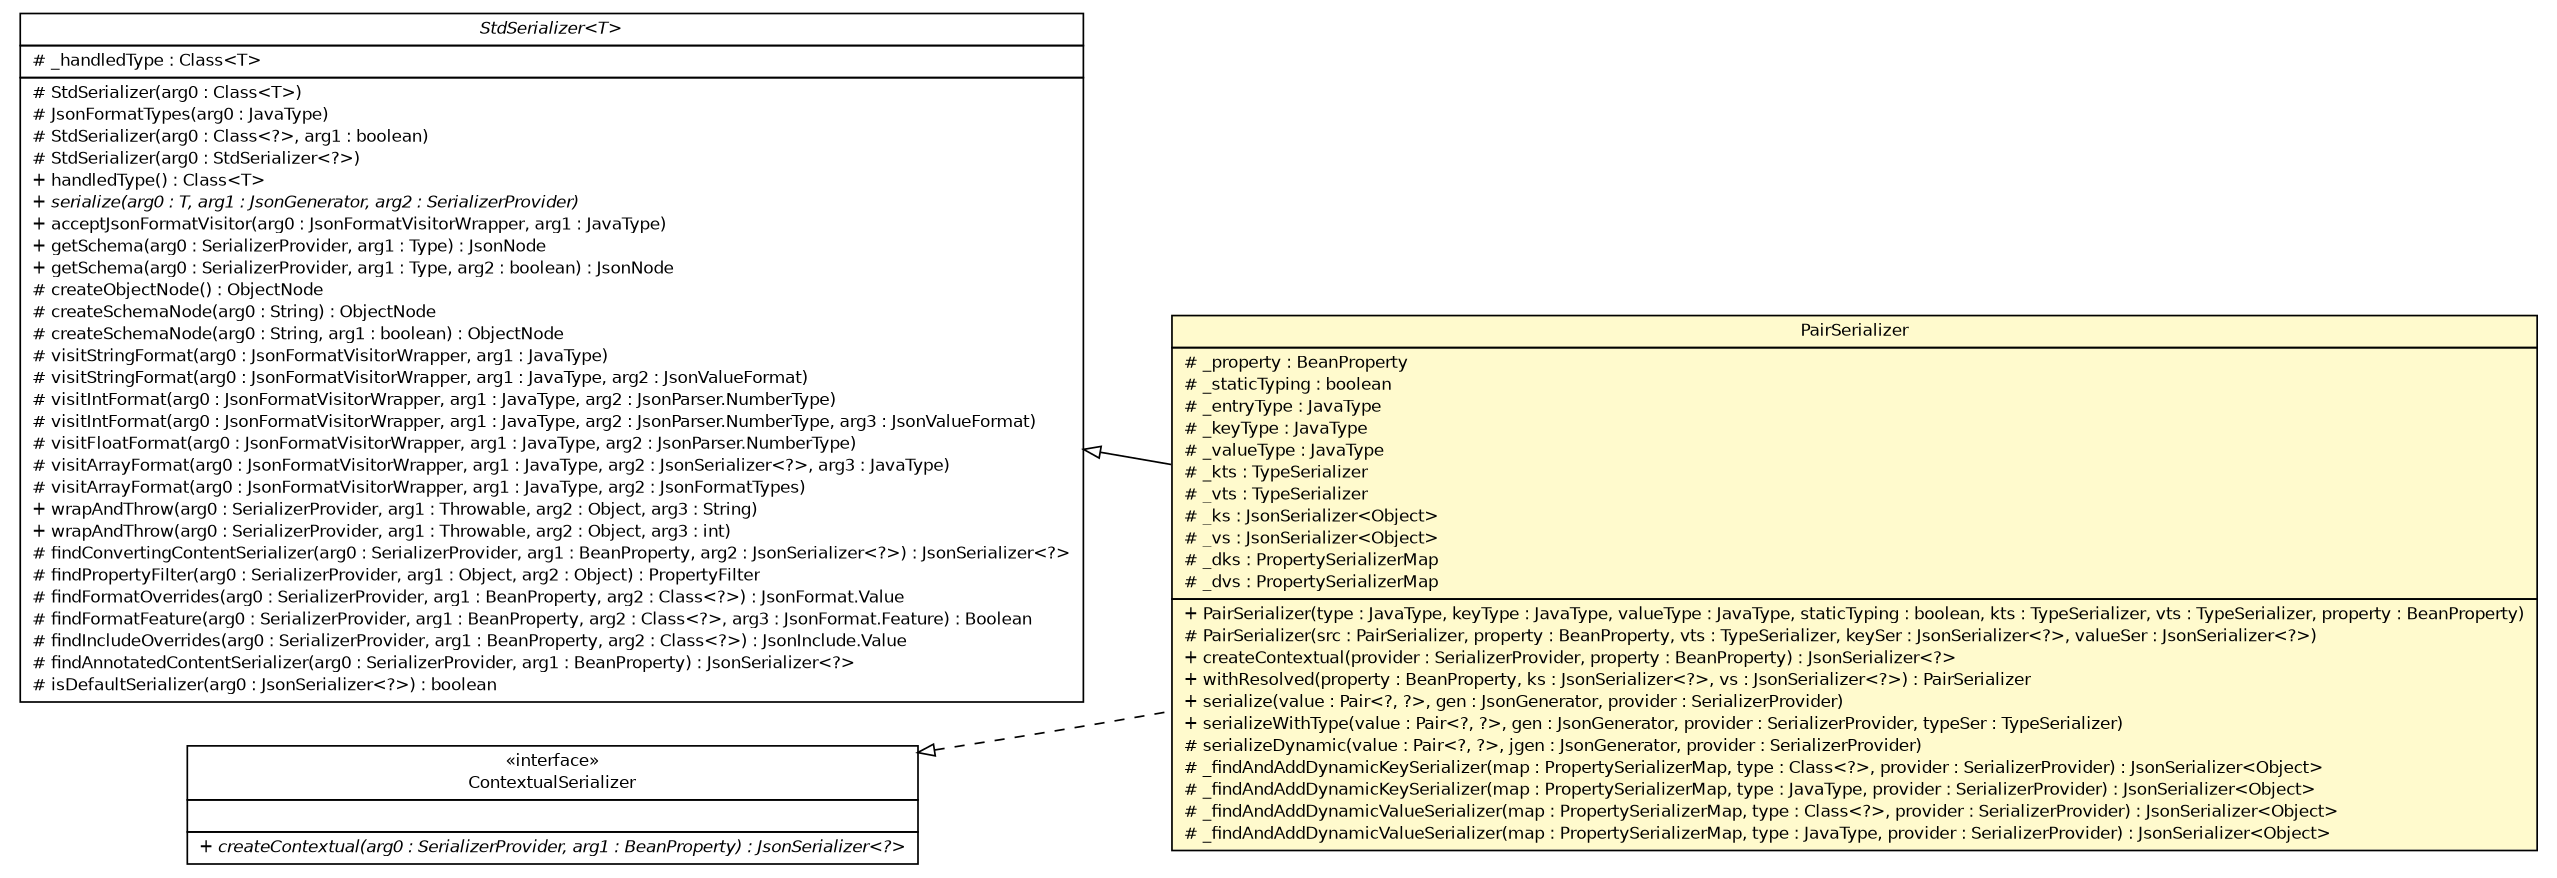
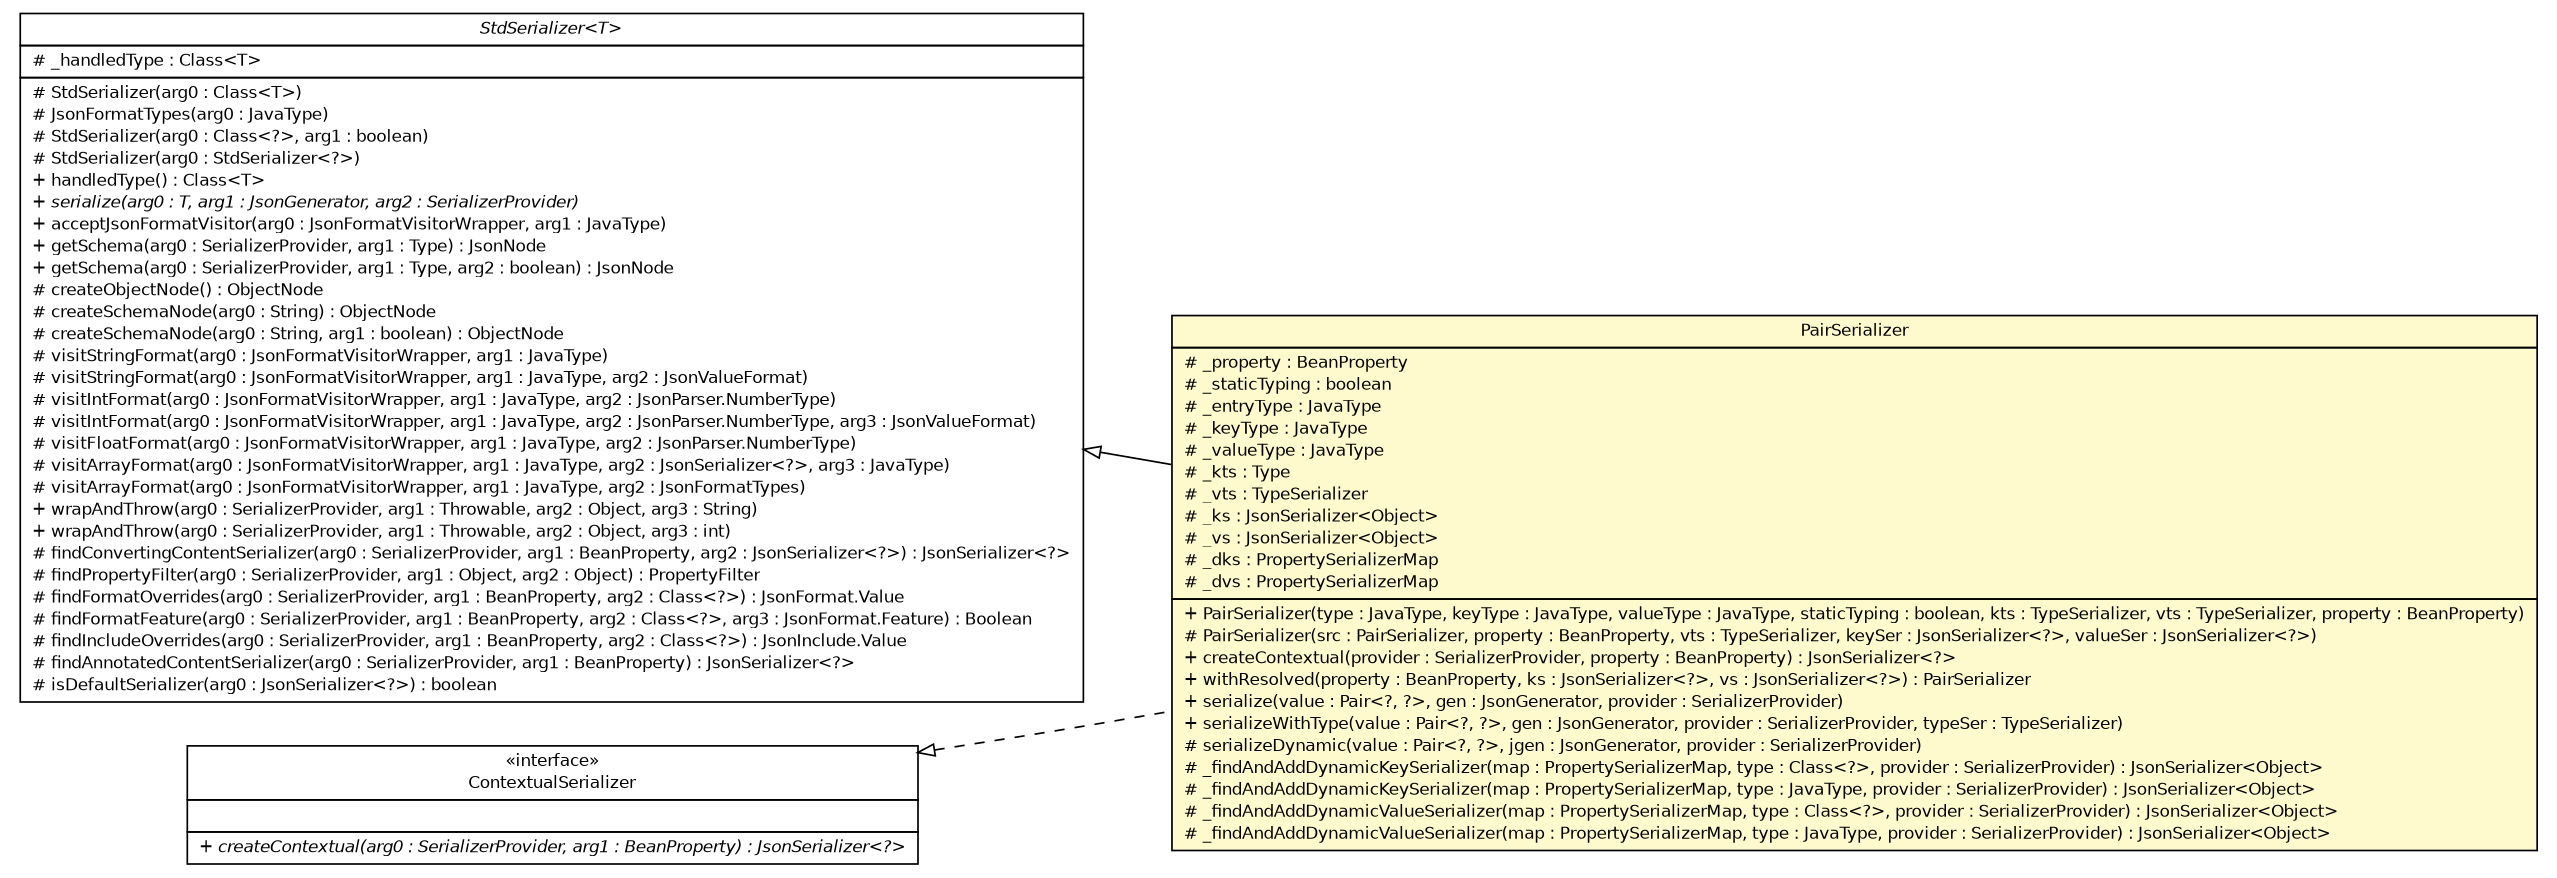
(1276, 472) -> (1238, 472)
